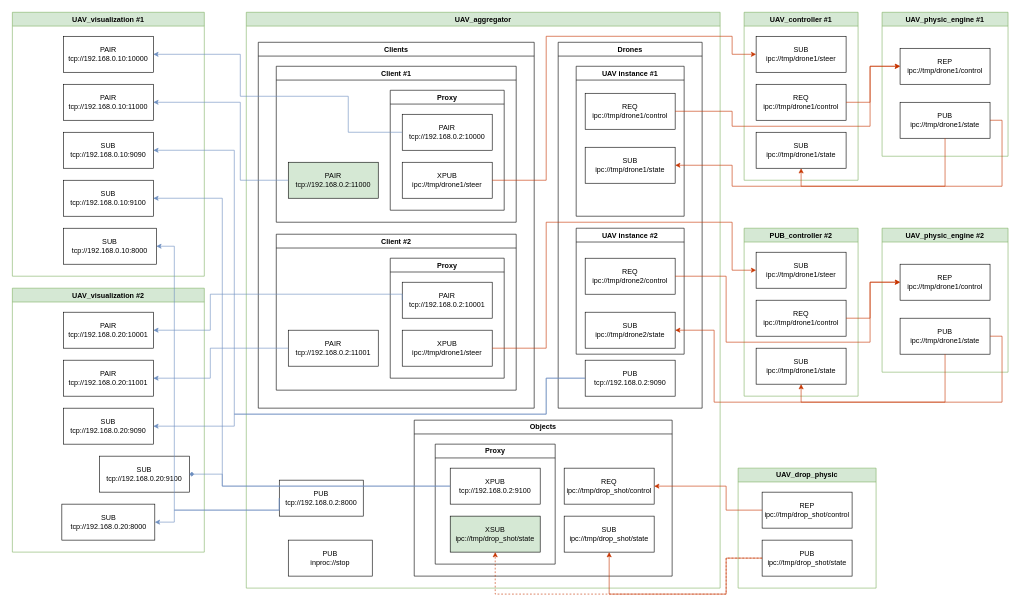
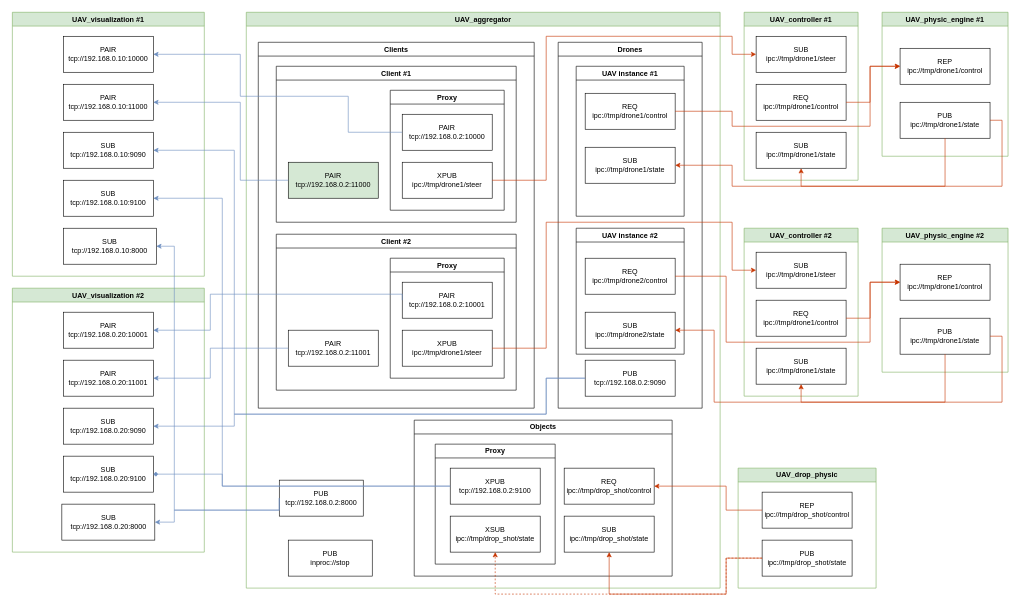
(801, 236) -> (801, 236)
(144, 474) -> (108, 474)
(495, 534) -> (495, 534)
